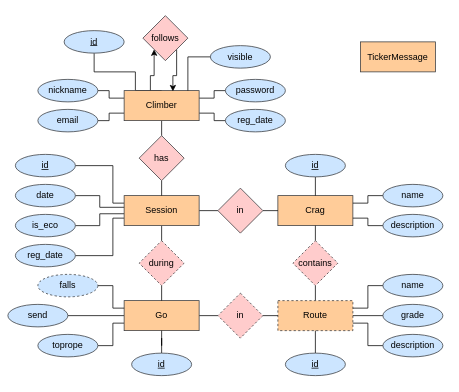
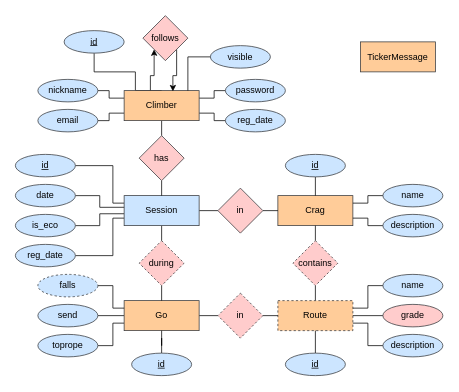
(162, 210) -> (162, 210)
(38, 315) -> (68, 315)
(413, 315) -> (413, 315)
